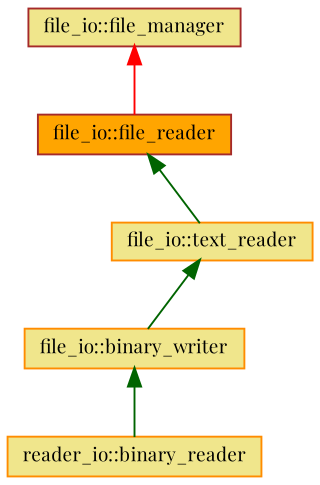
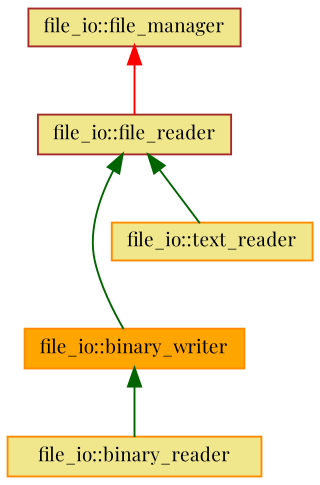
(135, 135) -> (135, 135)
(168, 302) -> (93, 251)
(135, 349) -> (135, 349)
(135, 457) -> (135, 457)
